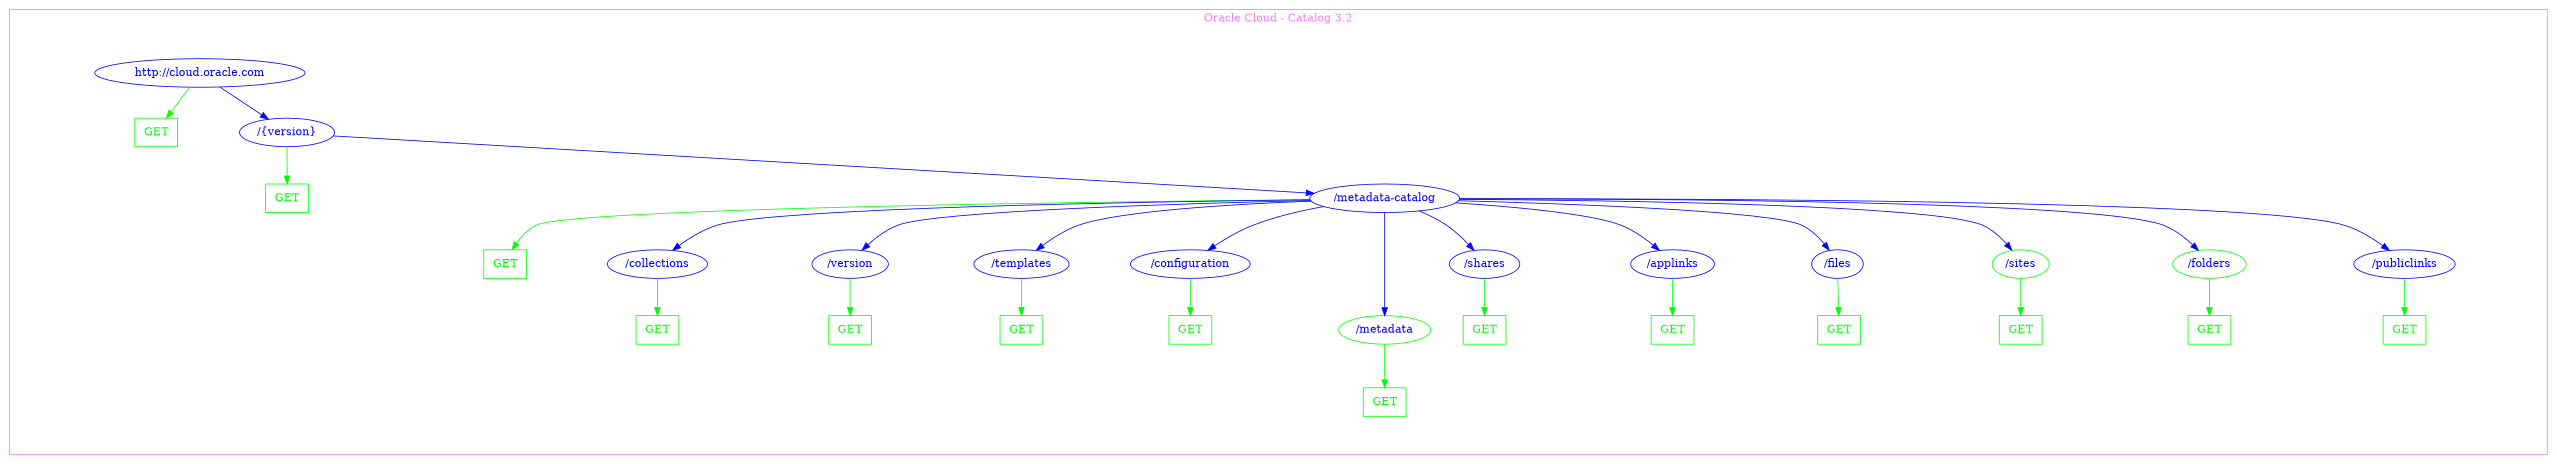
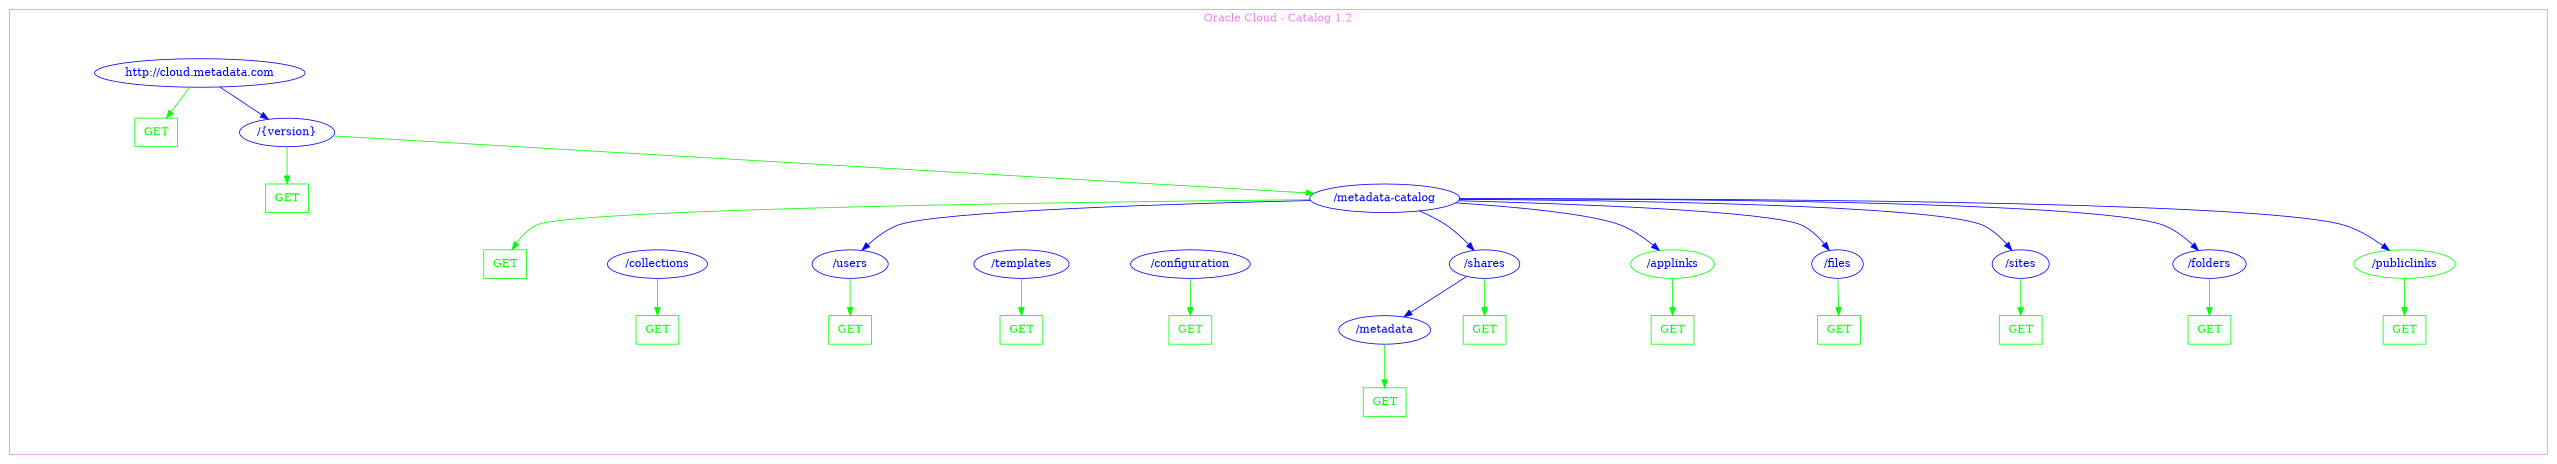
(1278, 19) -> (1278, 19)
(200, 73) -> (200, 73)
(820, 164) -> (820, 164)
(1174, 210) -> none
(848, 212) -> none
(1267, 220) -> none
(1385, 260) -> (1432, 299)
(850, 264) -> (850, 264)
(1673, 264) -> (1673, 264)
(2021, 264) -> (2021, 264)
(2209, 264) -> (2209, 264)
(2405, 264) -> (2405, 264)
(1385, 330) -> (1385, 330)
